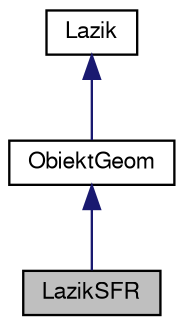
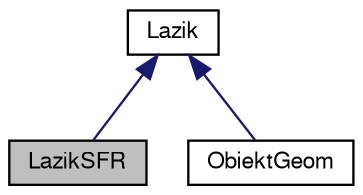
(92, 240) -> (118, 107)
